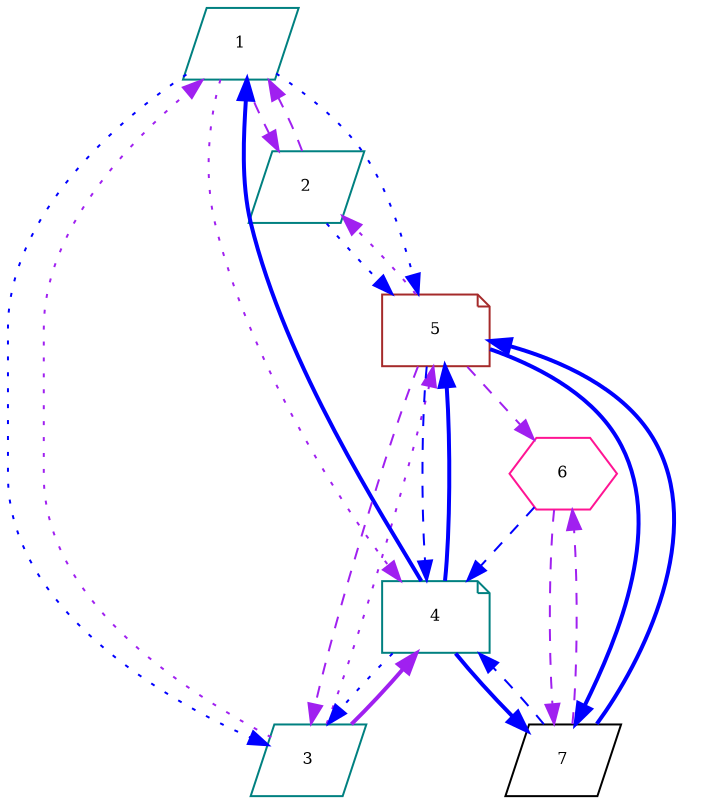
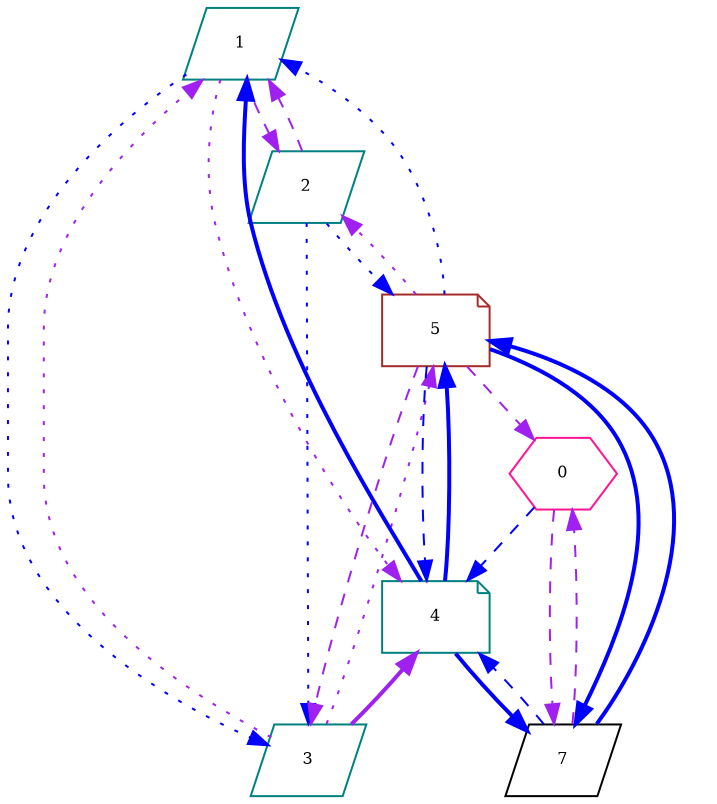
(367, 159) -> (404, 161)
(563, 474) -> (563, 474)
(366, 681) -> (308, 475)
